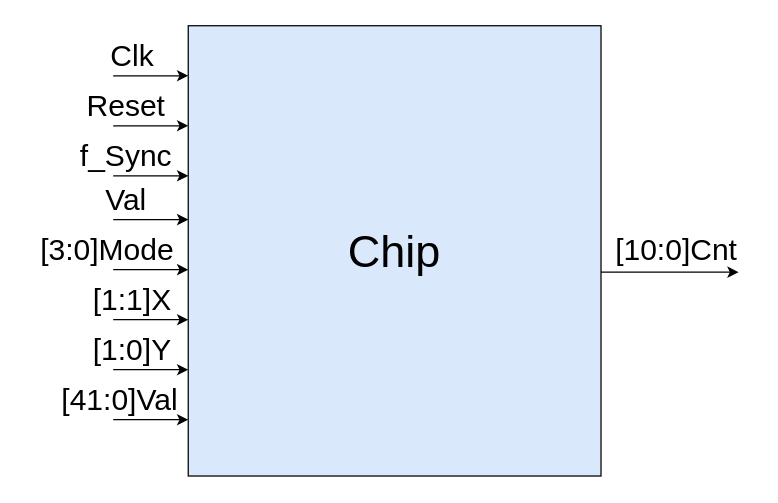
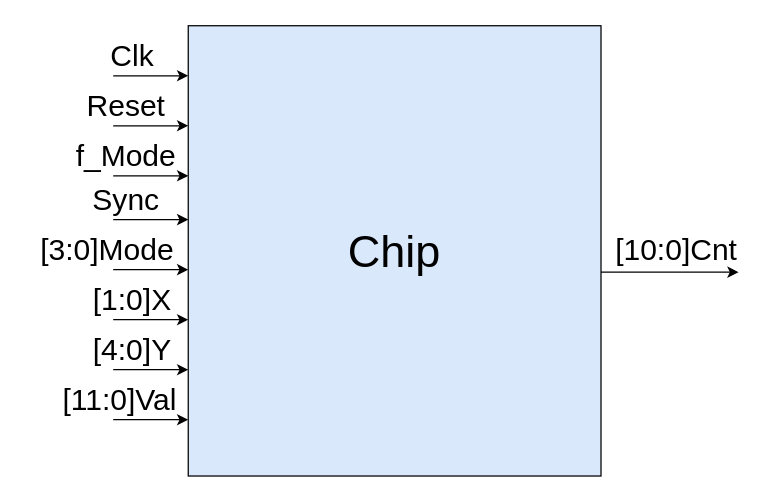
(126, 157) -> (126, 157)
(126, 201) -> (126, 201)
(133, 301) -> (133, 301)
(133, 351) -> (133, 351)
(120, 401) -> (120, 401)
